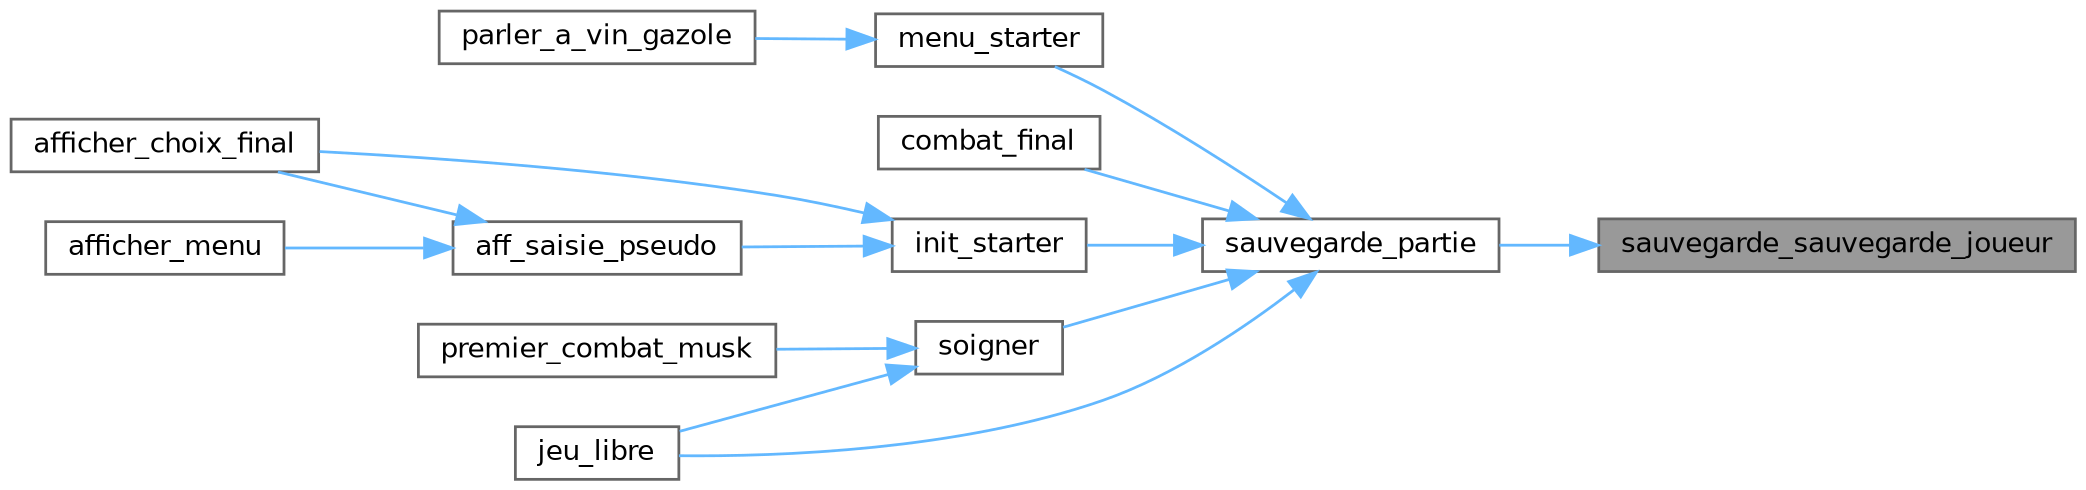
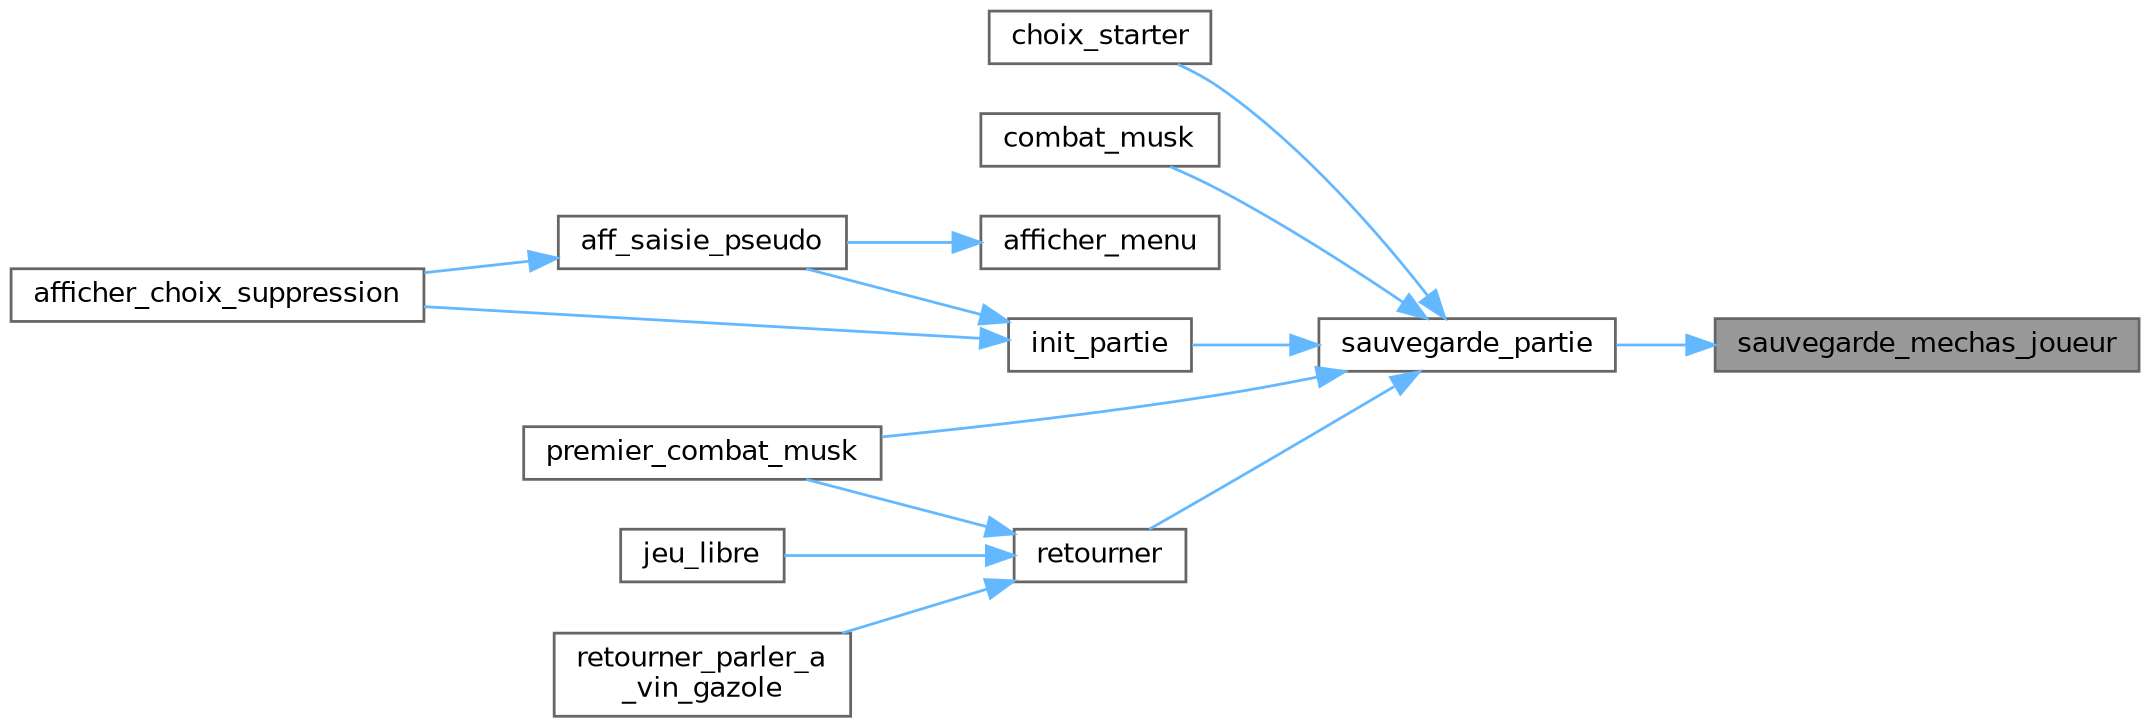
(597, 37) -> none
(989, 40) -> (1100, 37)
(989, 143) -> (1100, 140)
(165, 145) -> (218, 295)
(989, 245) -> (1100, 345)
(1837, 245) -> (1927, 345)
(354, 248) -> (900, 242)
(989, 348) -> (1100, 556)
(1003, 427) -> (1100, 412)
none -> (702, 675)
